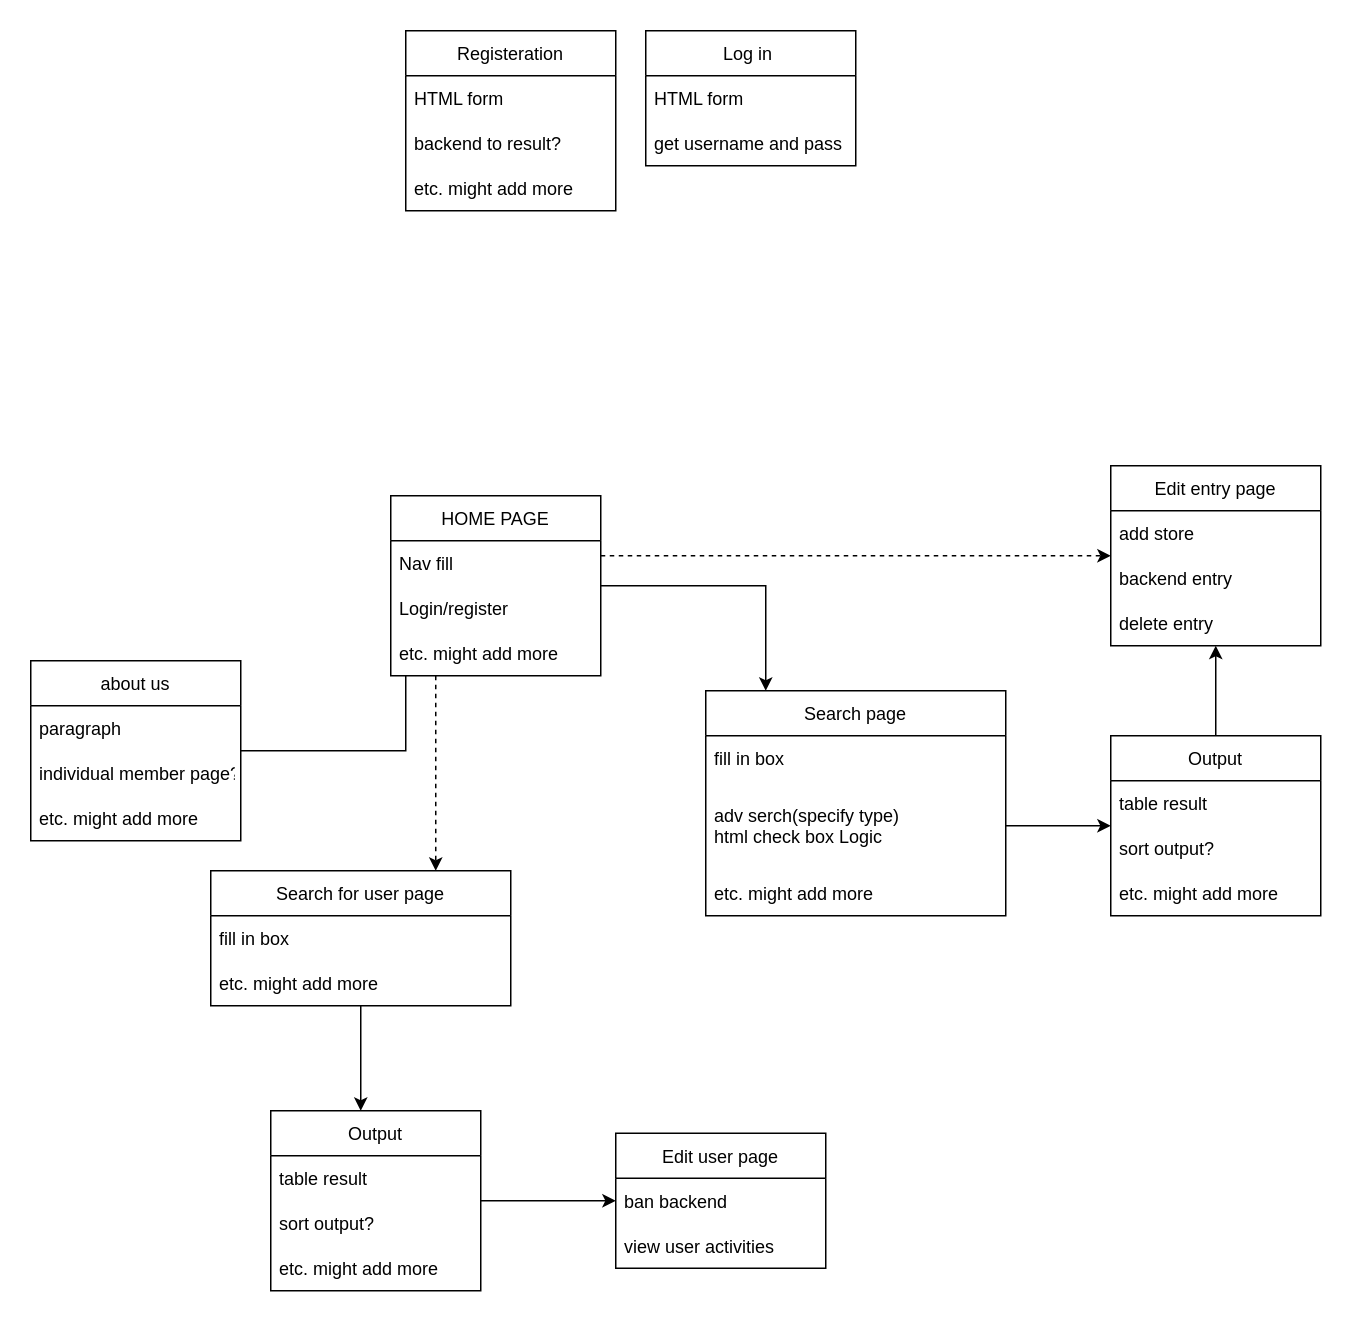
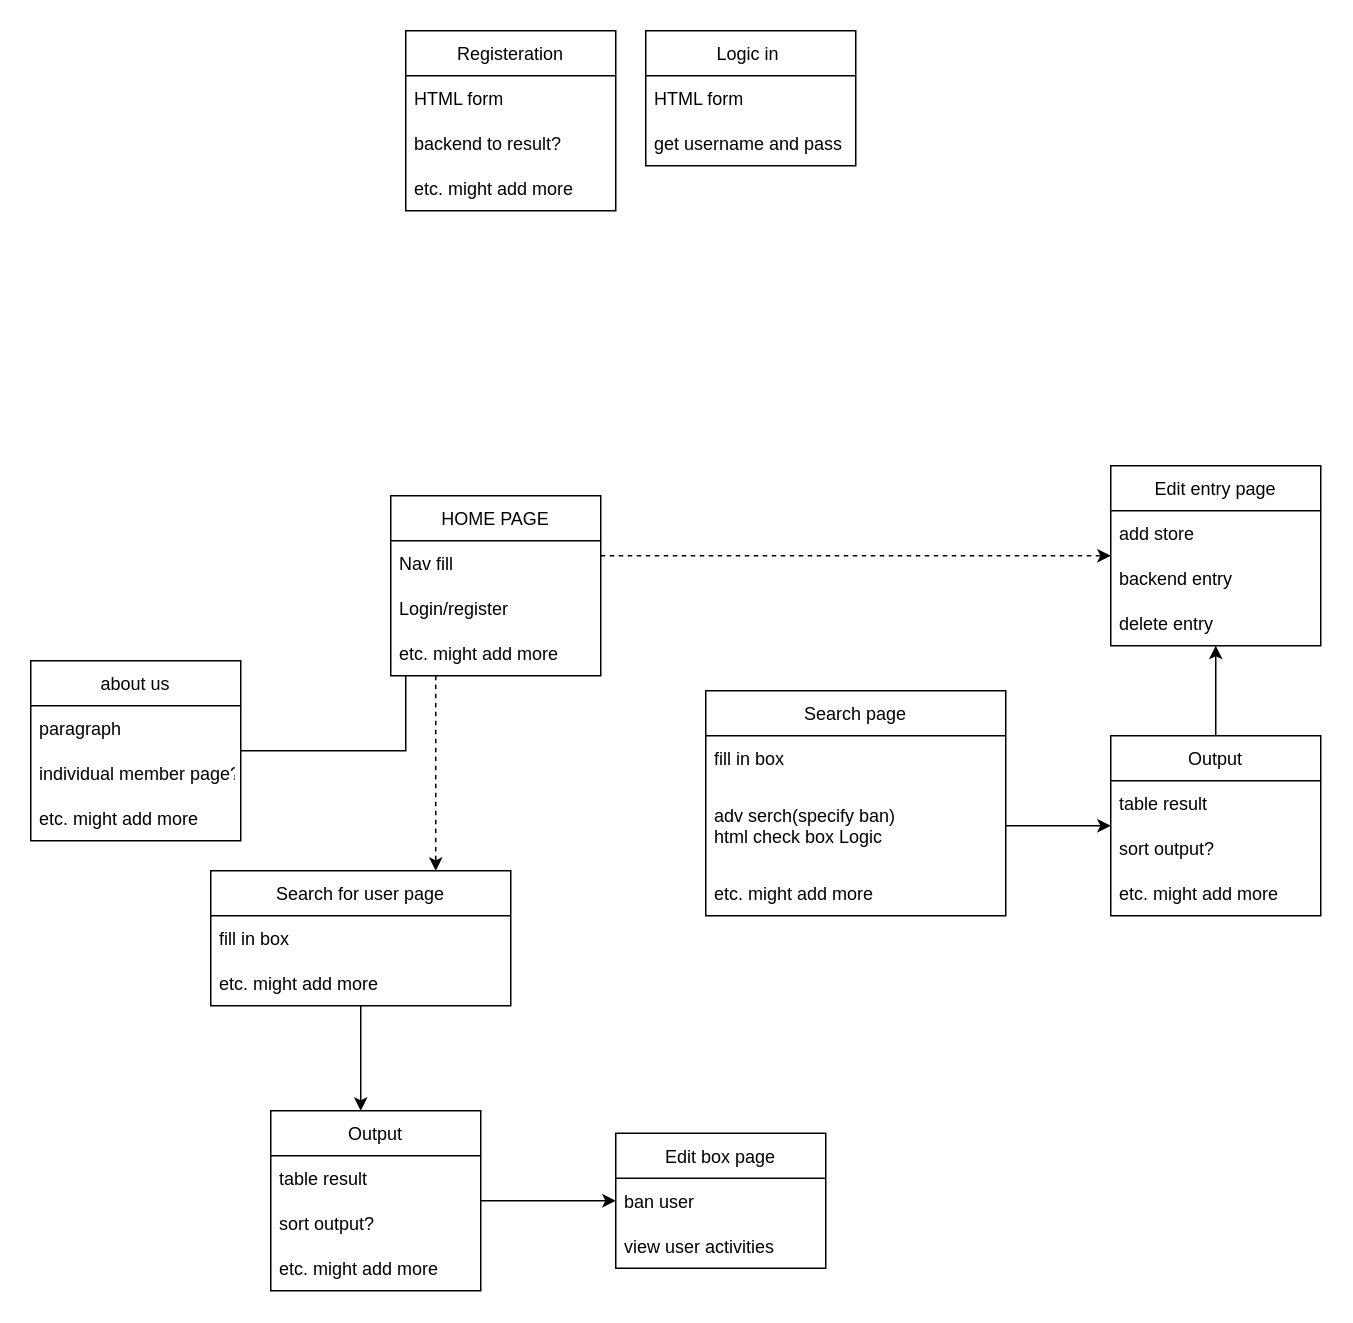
(750, 54) -> (750, 54)
(731, 586) -> none
(823, 816) -> (818, 816)
(720, 1157) -> (720, 1157)
(677, 1202) -> (662, 1202)
